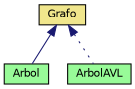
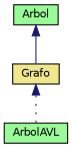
(42, 49) -> (36, 50)
